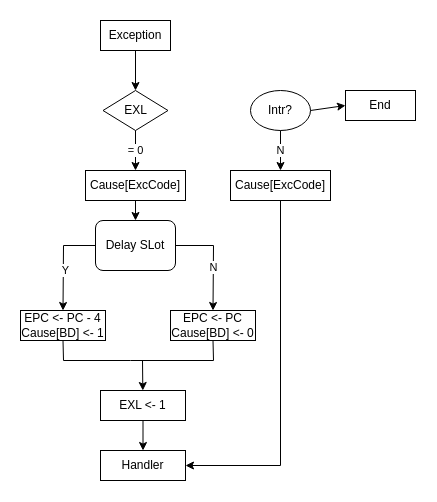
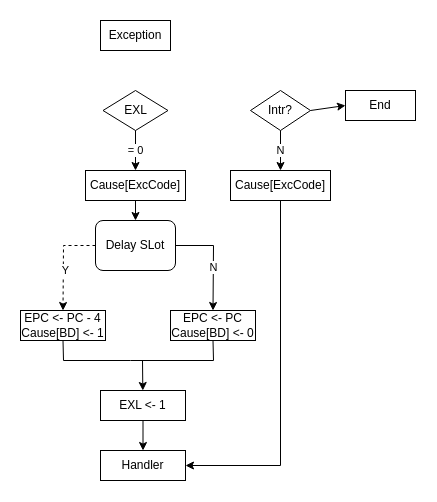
(136, 67) -> none
(281, 111) -> (281, 111)
(72, 246) -> (72, 246)
